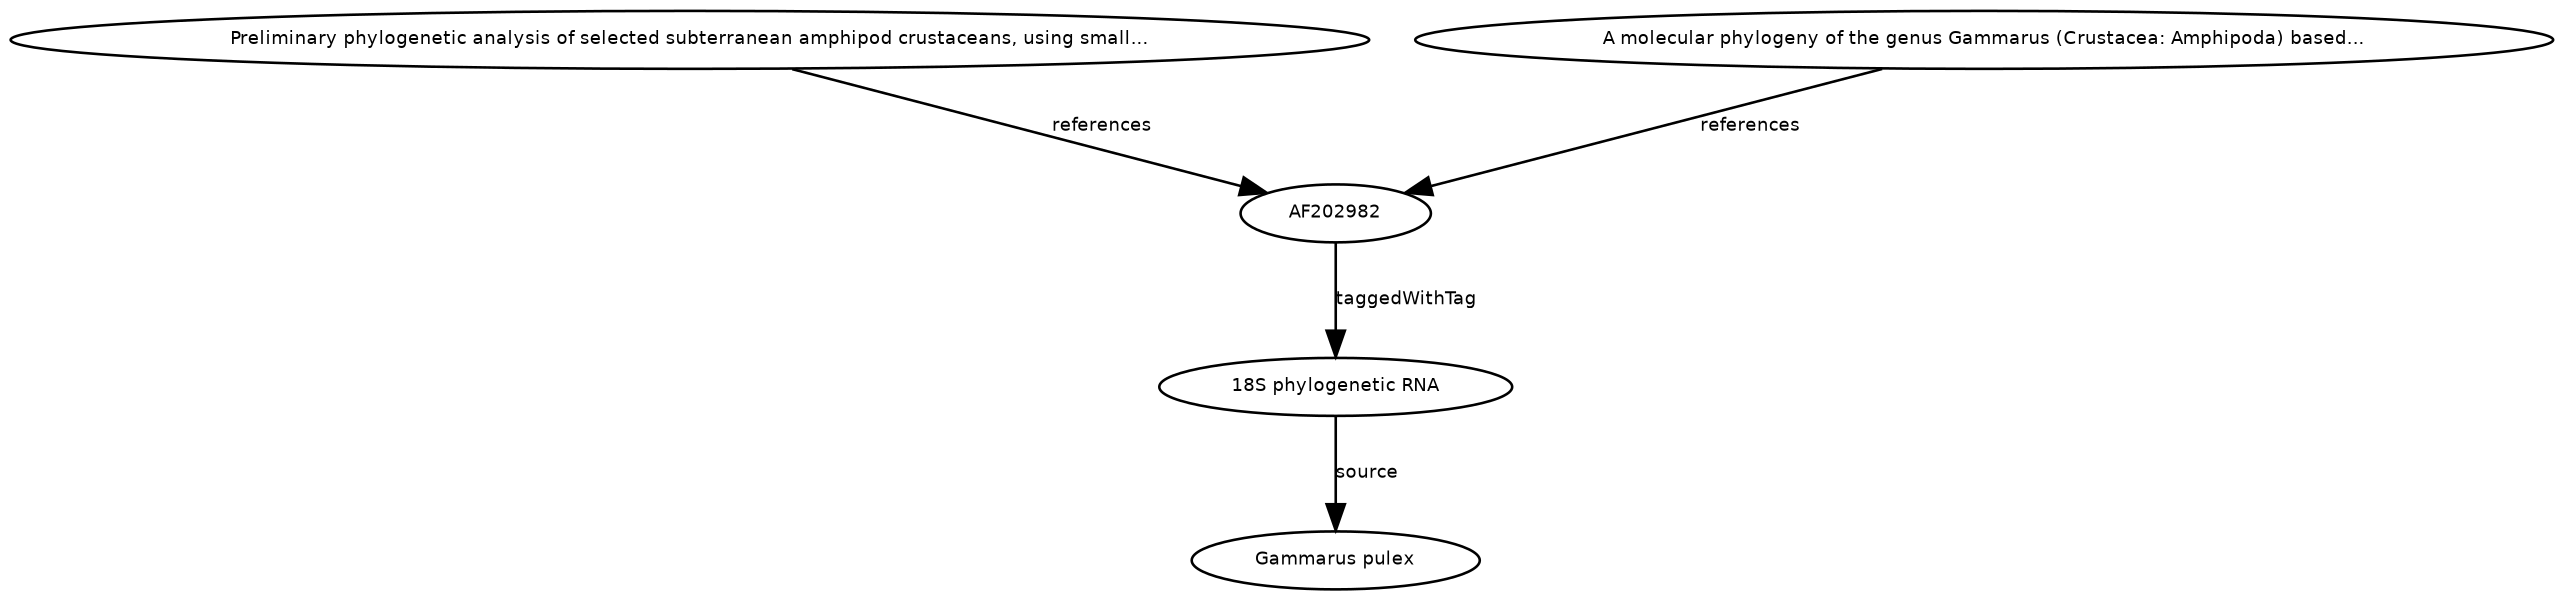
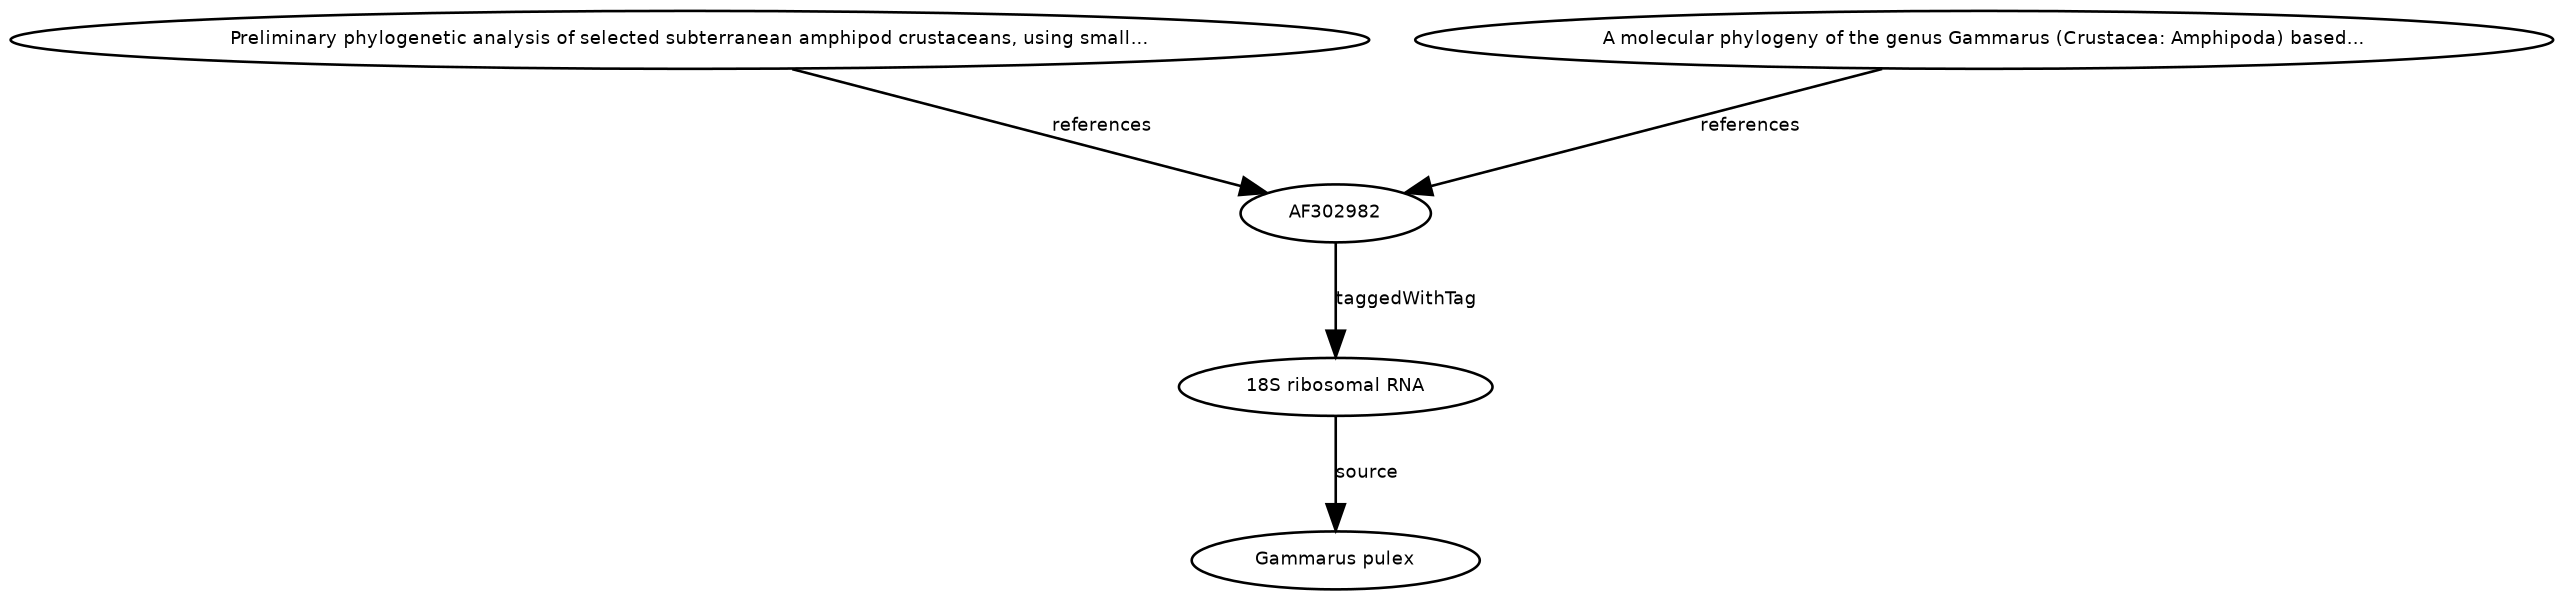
(1336, 213) -> (1336, 213)
(1336, 387) -> (1336, 387)
